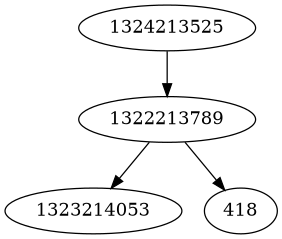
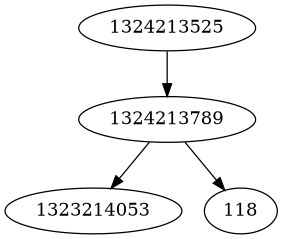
(167, 119) -> (167, 119)
(241, 211) -> (241, 211)
